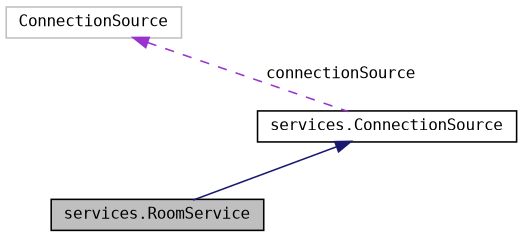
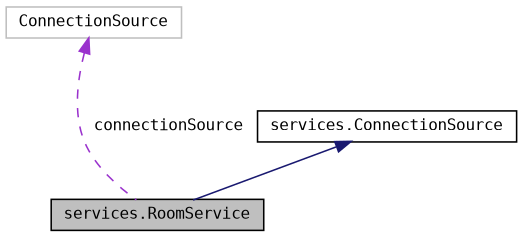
(248, 77) -> (83, 136)
